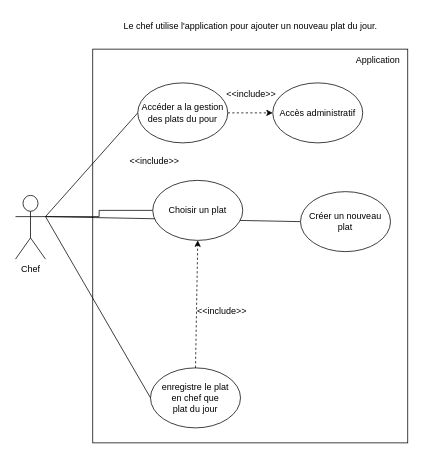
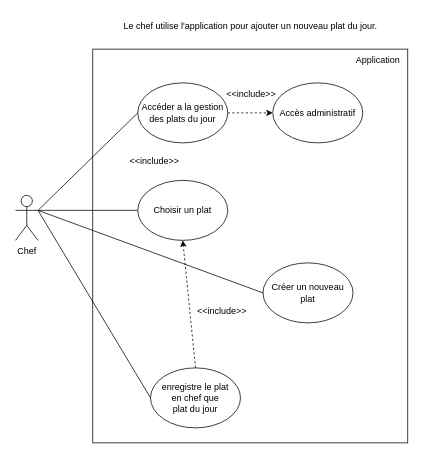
(183, 113) -> (183, 113)
(198, 210) -> (183, 210)
(345, 222) -> (308, 293)
(30, 227) -> (27, 218)
